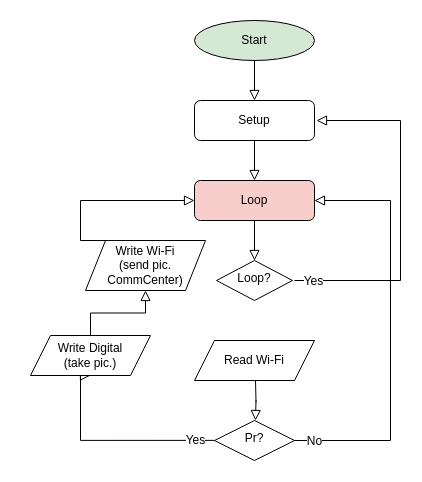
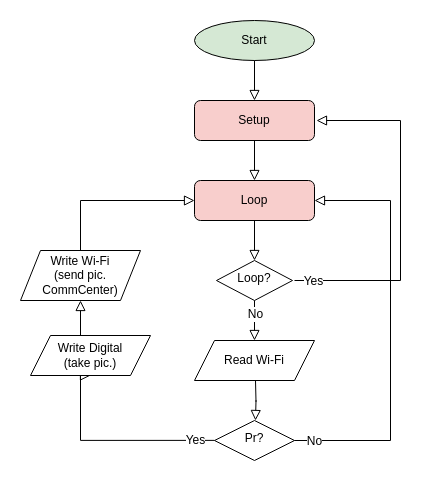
(255, 121) -> (255, 121)
(146, 266) -> (81, 276)
none -> (255, 315)
